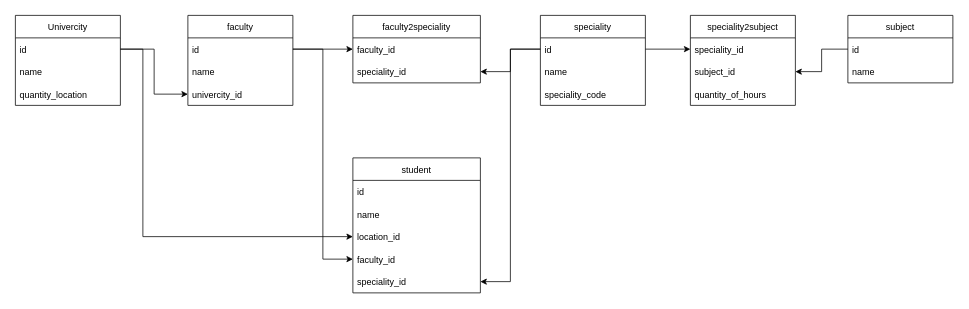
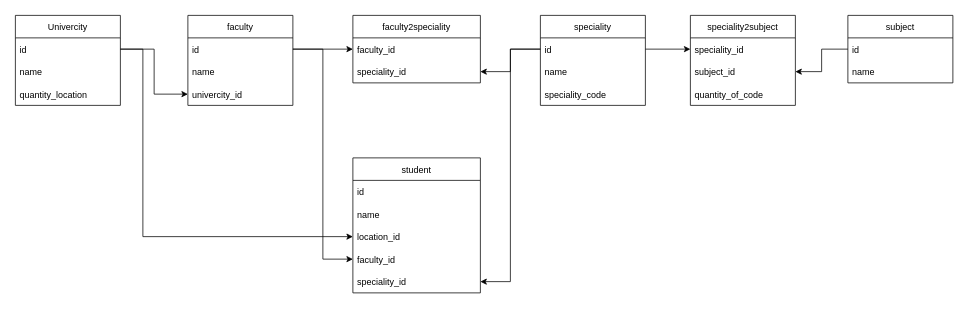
(736, 95) -> (734, 95)
